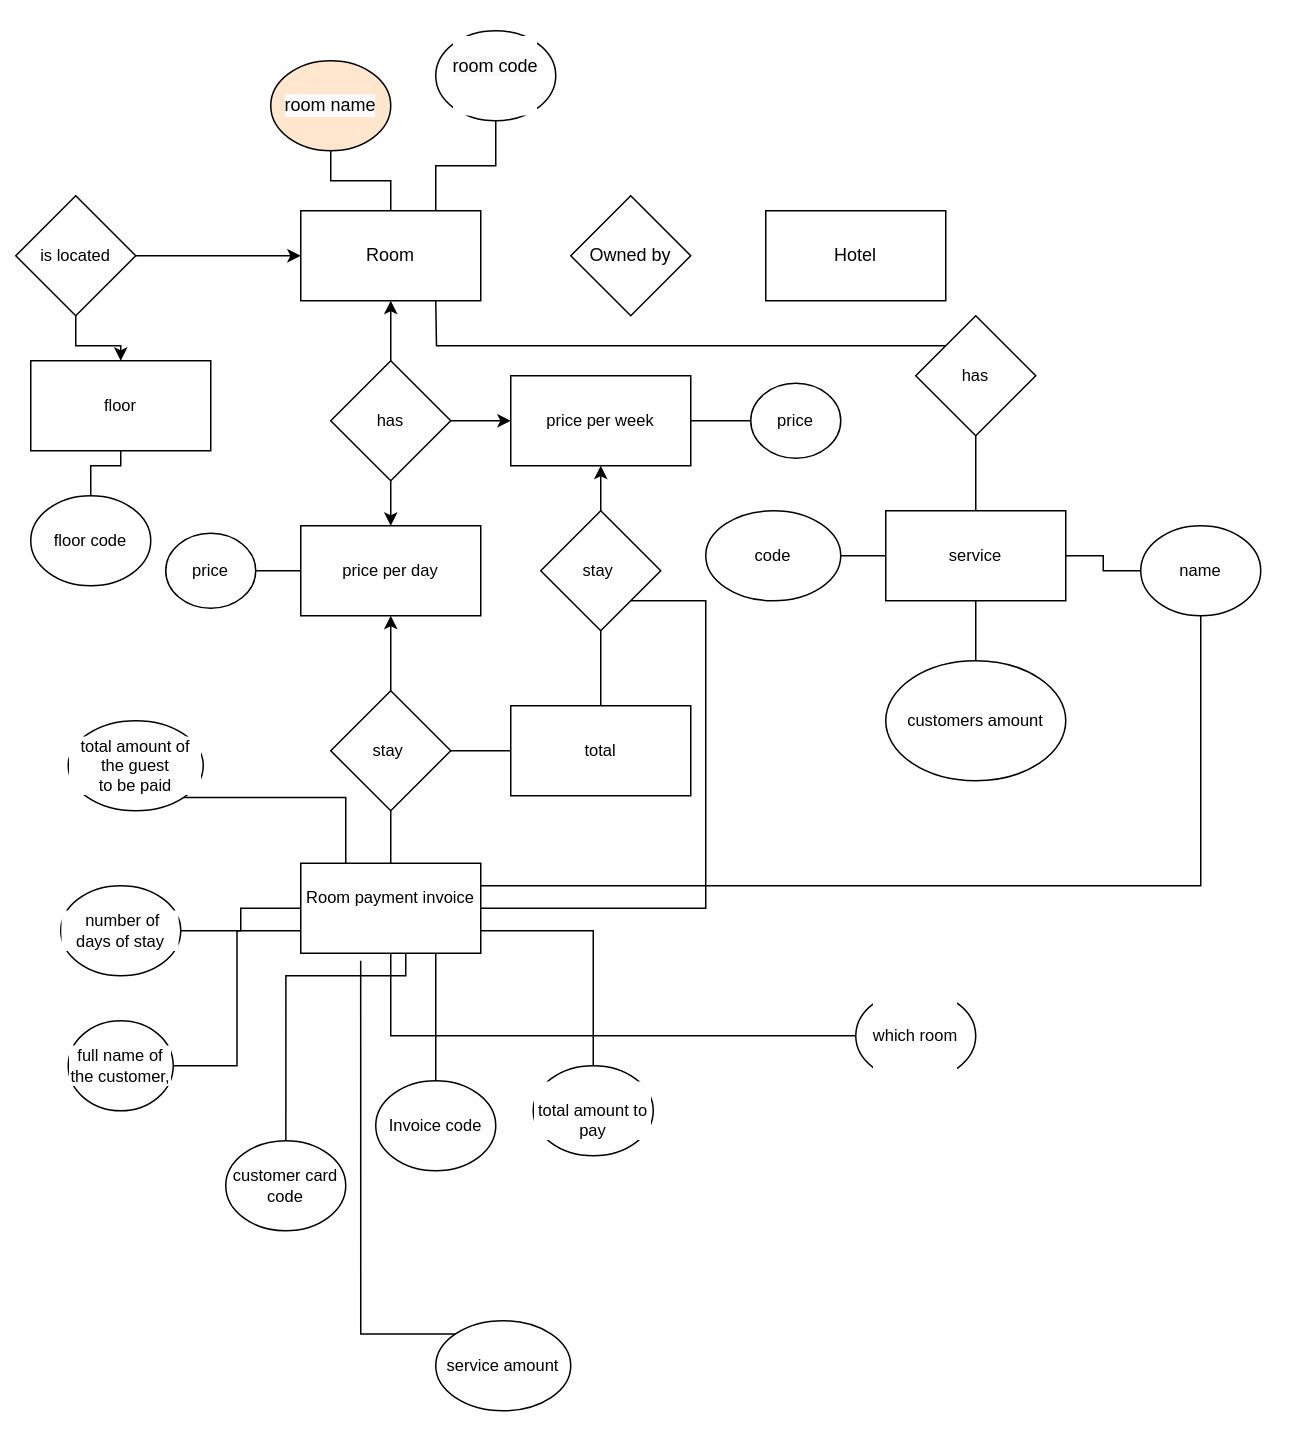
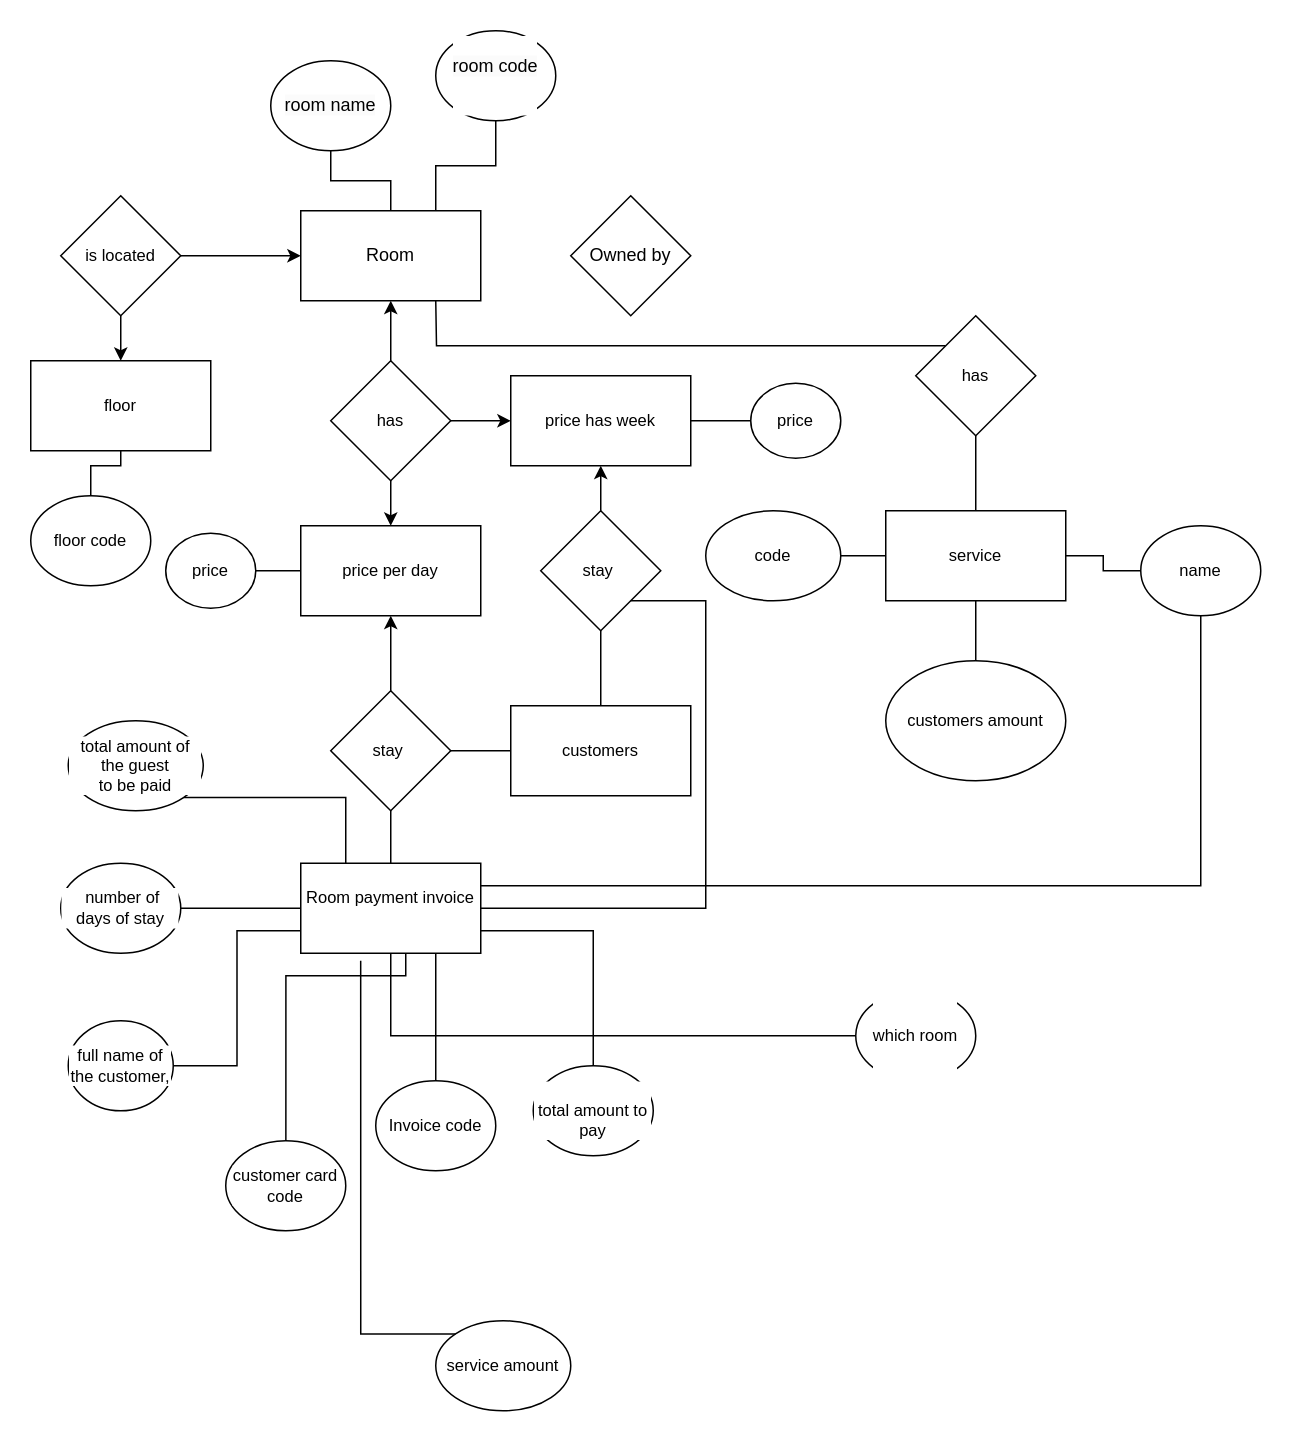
(331, 106) -> (331, 106)
(76, 256) -> (121, 256)
(856, 256) -> none
(601, 421) -> (601, 421)
(601, 751) -> (601, 751)
(121, 931) -> (121, 908)
